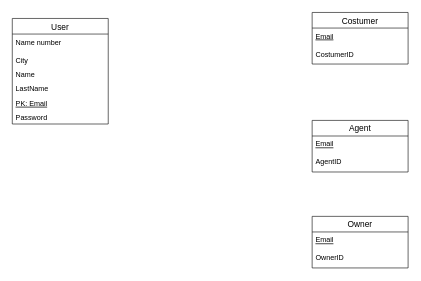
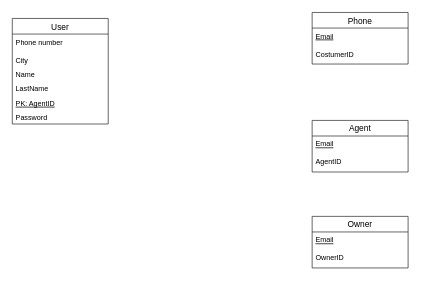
(360, 21) -> (360, 21)
(37, 42) -> (39, 42)
(30, 103) -> (36, 103)
